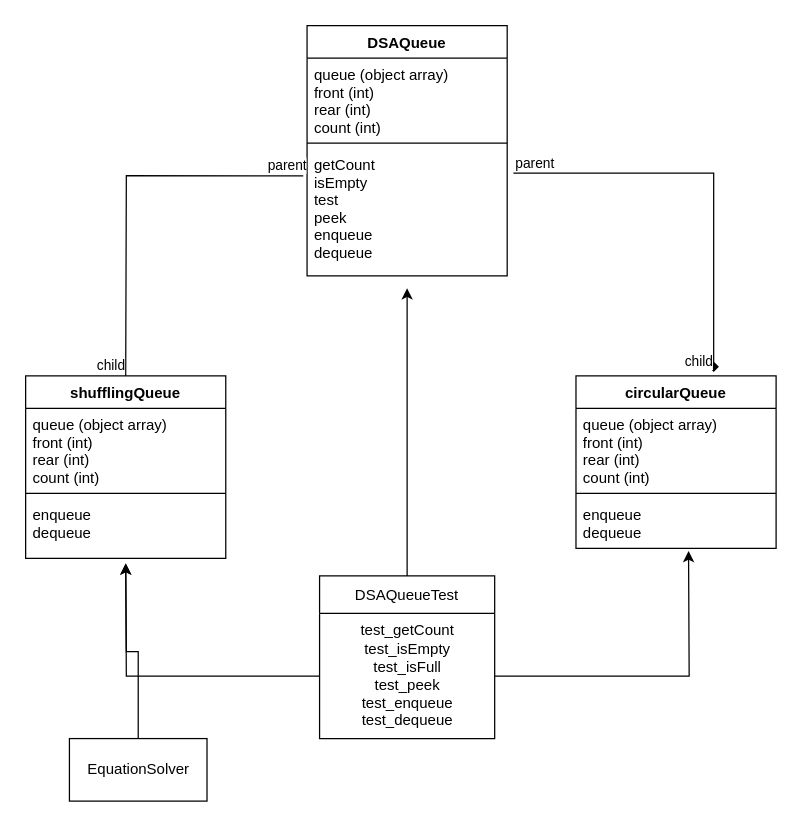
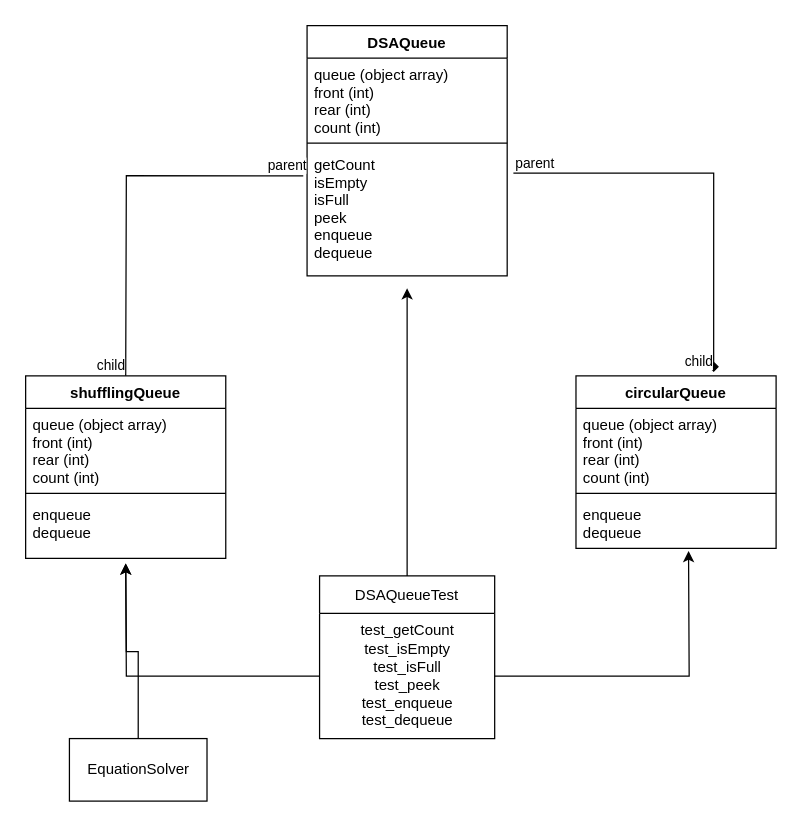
(347, 165) -> (347, 165)
